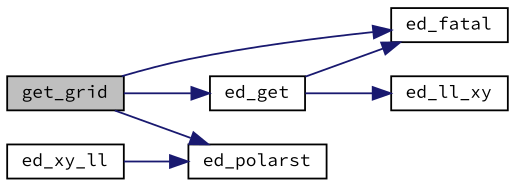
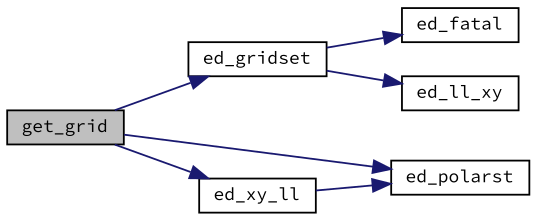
(246, 49) -> (153, 158)
(258, 93) -> (258, 59)
